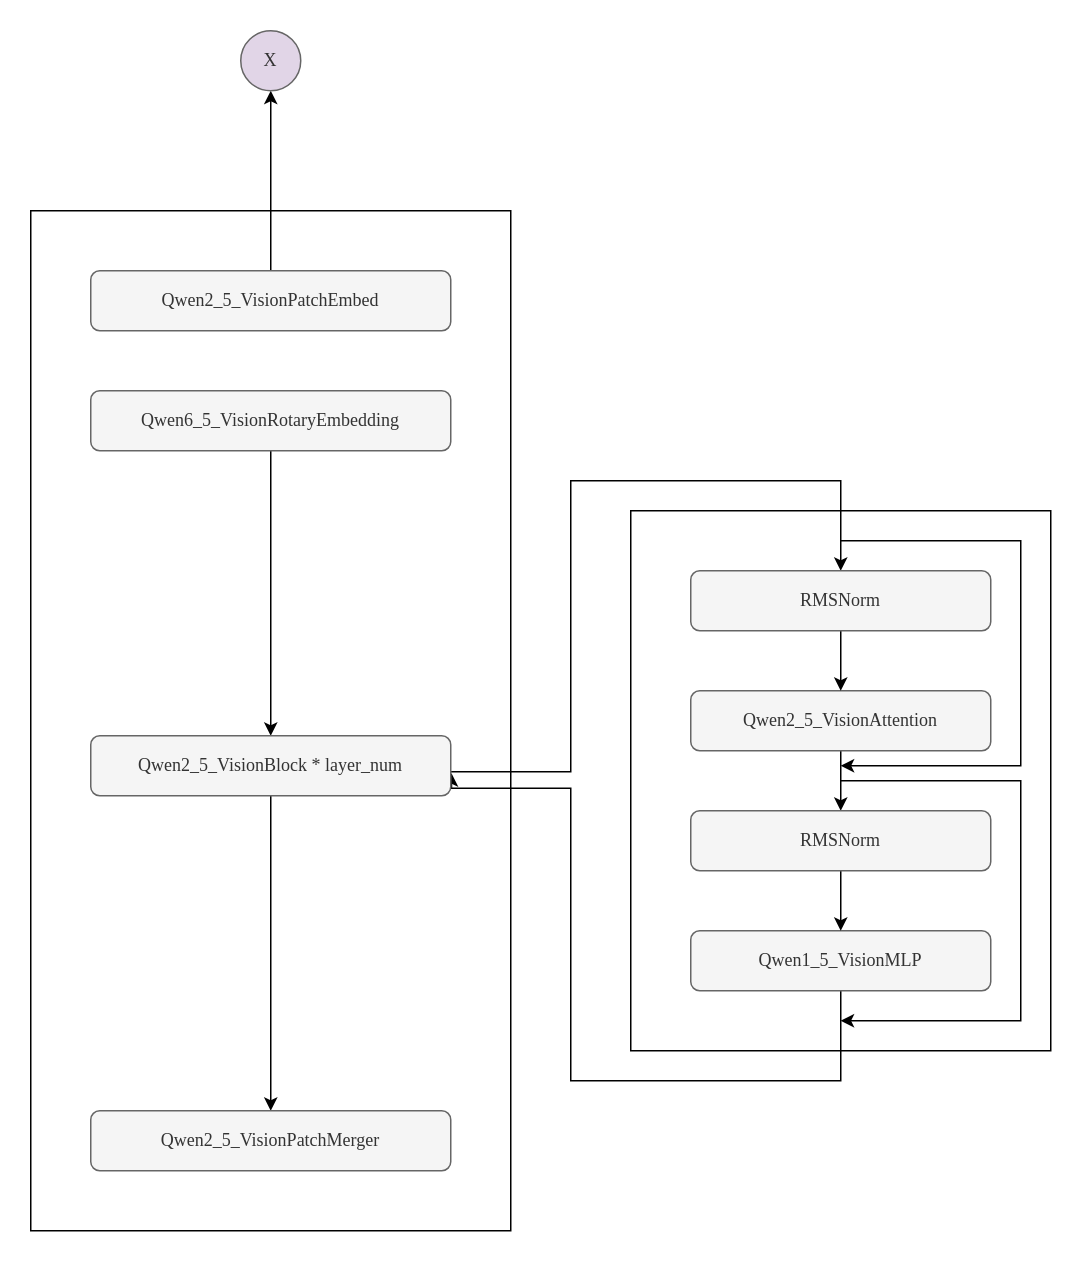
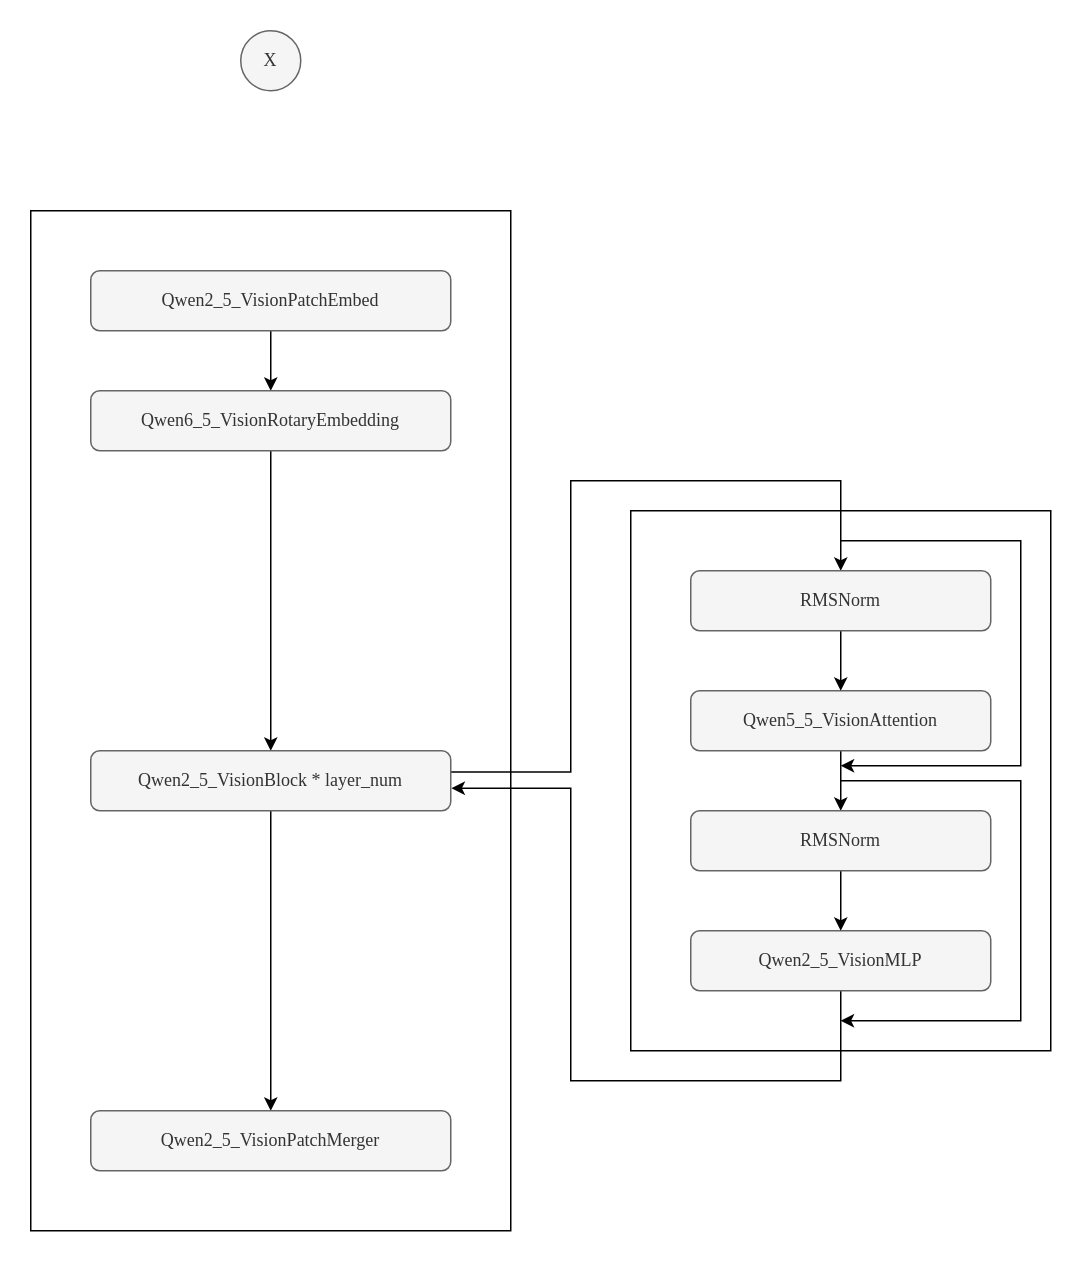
(271, 61) -> (271, 61)
(271, 186) -> (271, 356)
(841, 721) -> (841, 721)
(271, 766) -> (271, 781)
(841, 961) -> (841, 961)
